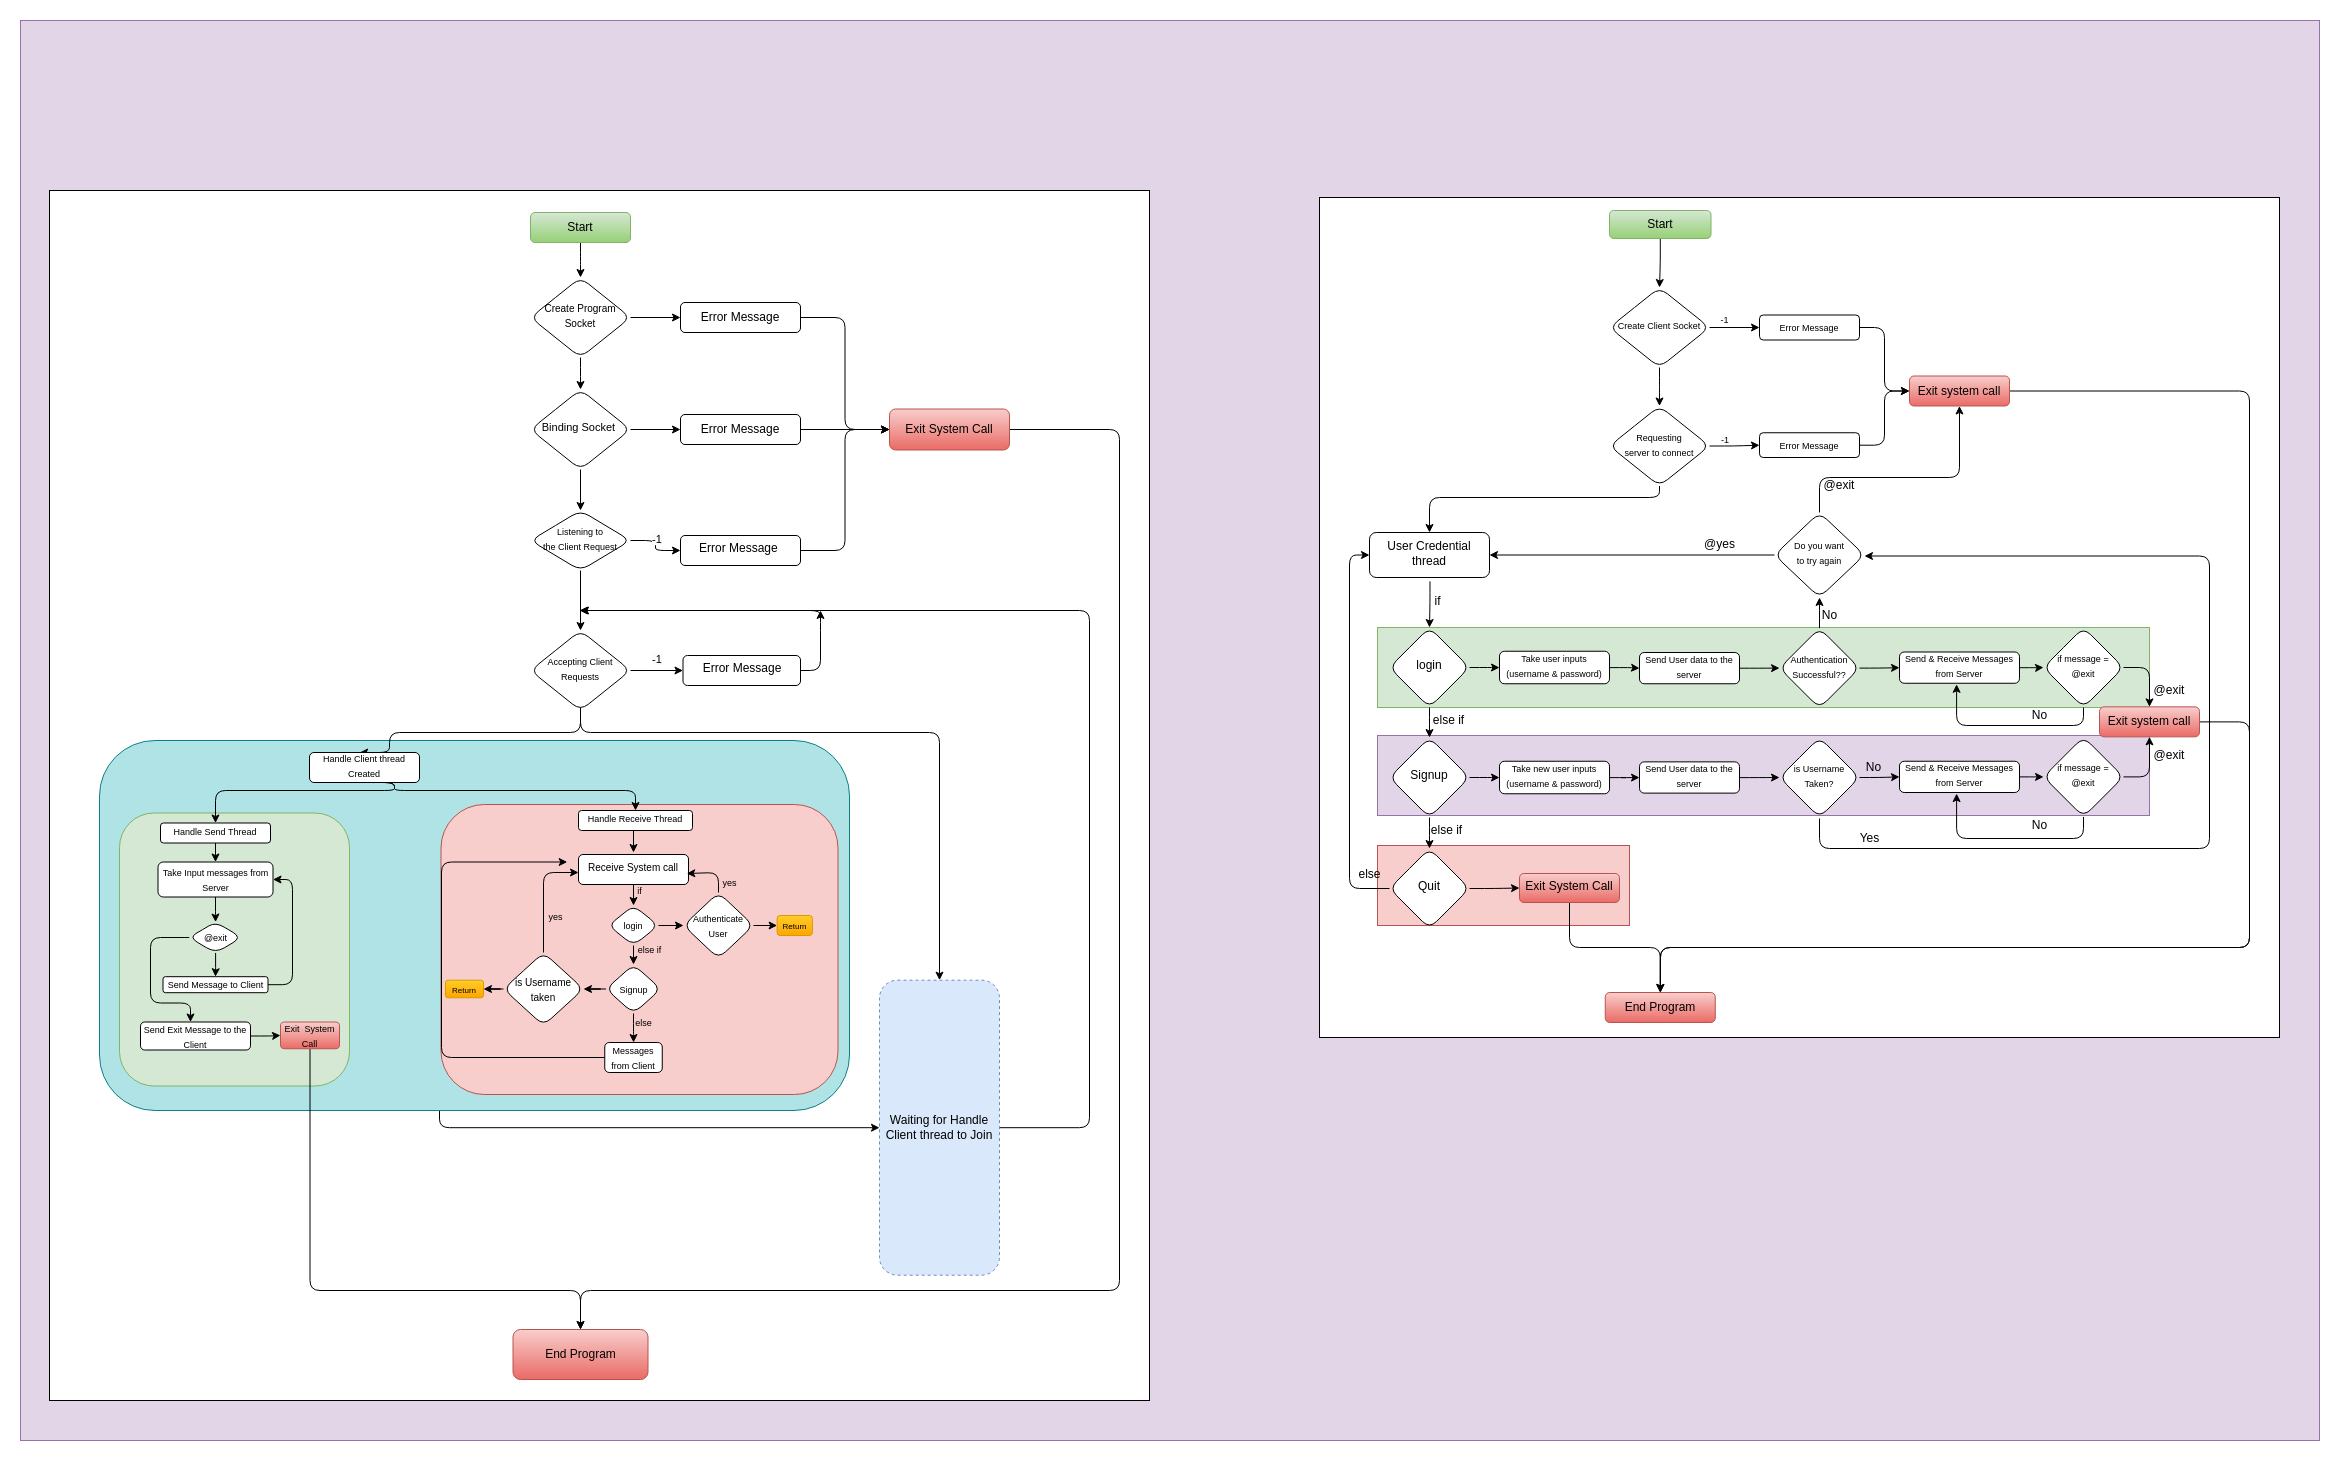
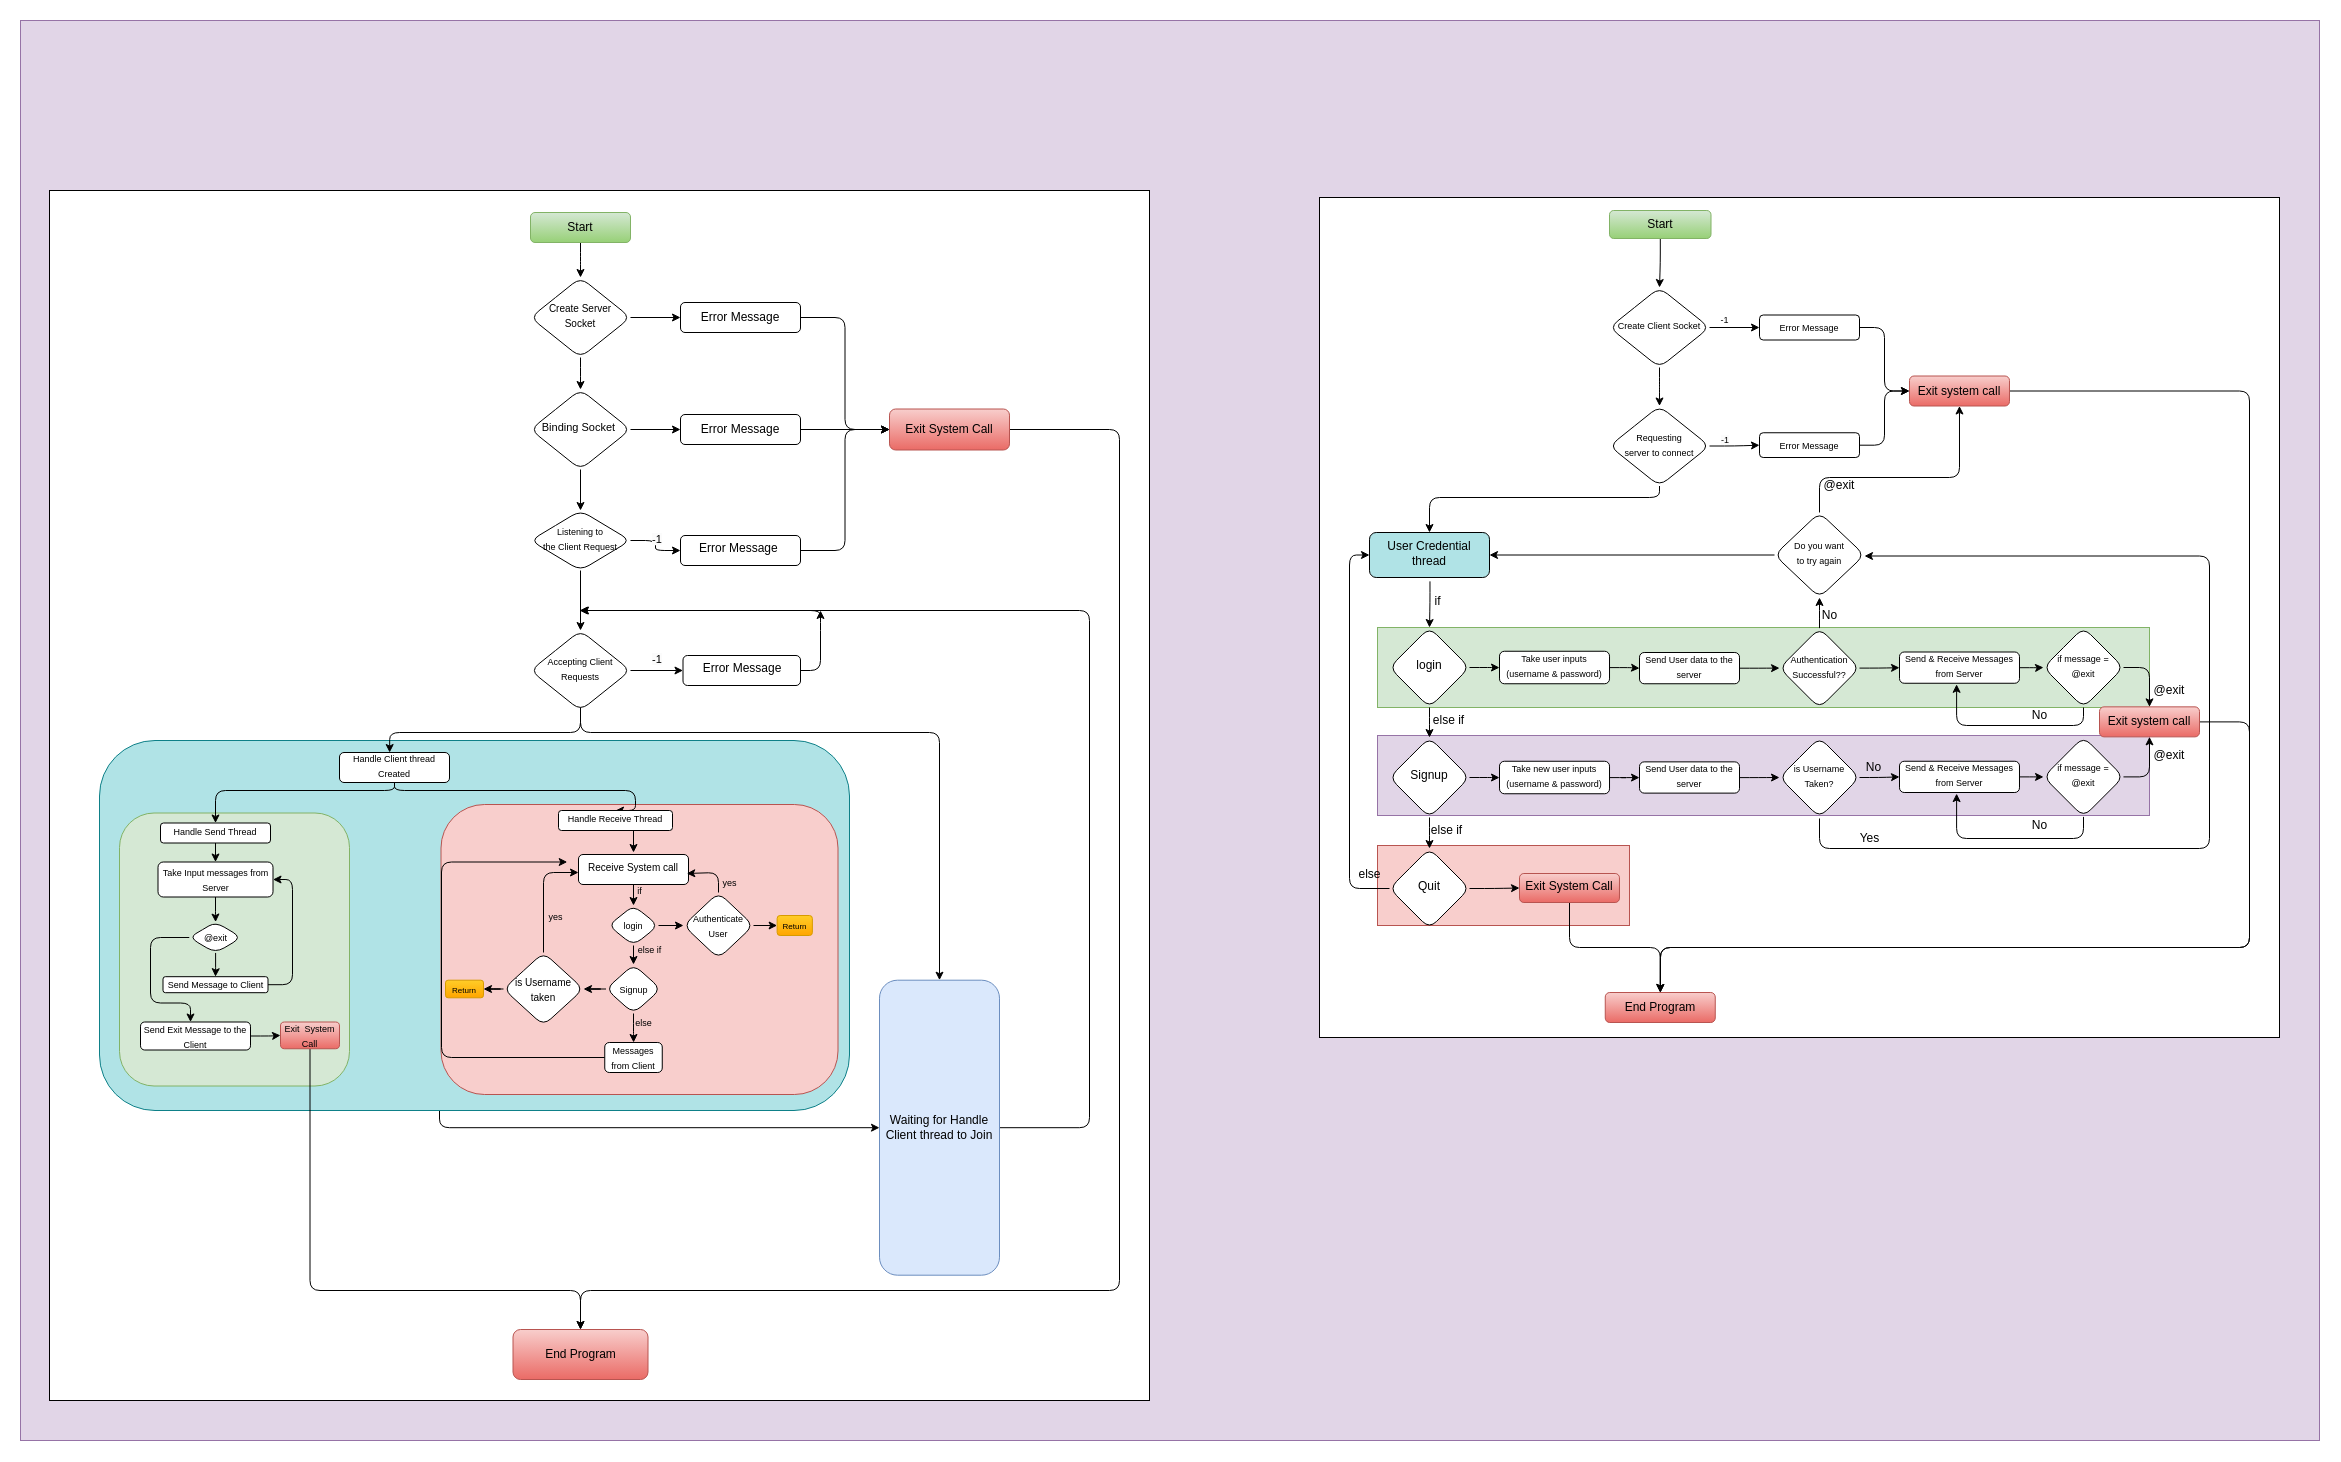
(581, 316) -> (581, 316)
(1720, 545) -> none
(1430, 555) -> (1430, 555)
(365, 768) -> (395, 768)
(636, 821) -> (616, 821)
(940, 1128) -> (940, 1128)
